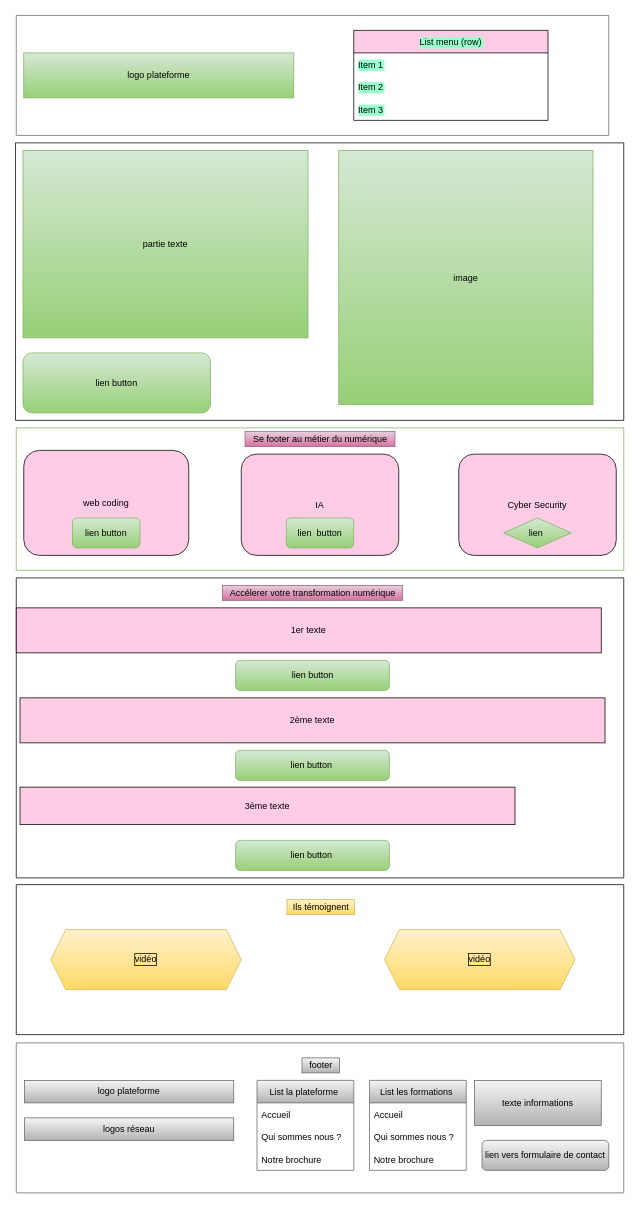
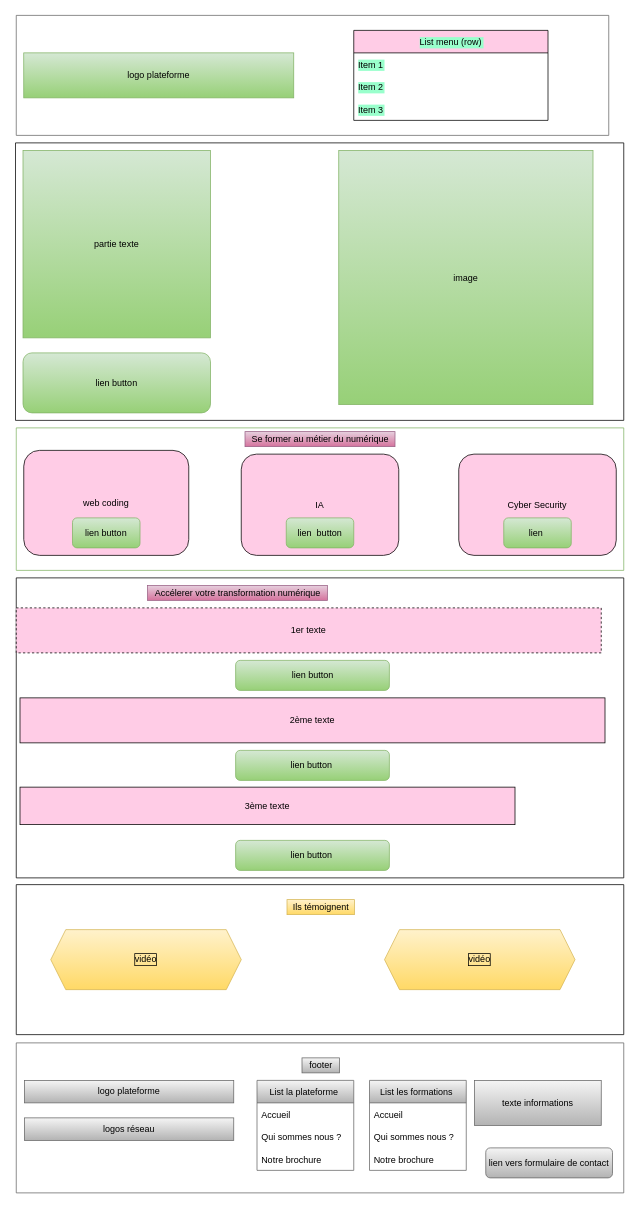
(165, 244) -> (117, 244)
(320, 439) -> (320, 439)
(537, 533) -> (537, 533)
(312, 593) -> (237, 593)
(309, 630) -> (309, 630)
(545, 1155) -> (549, 1163)
